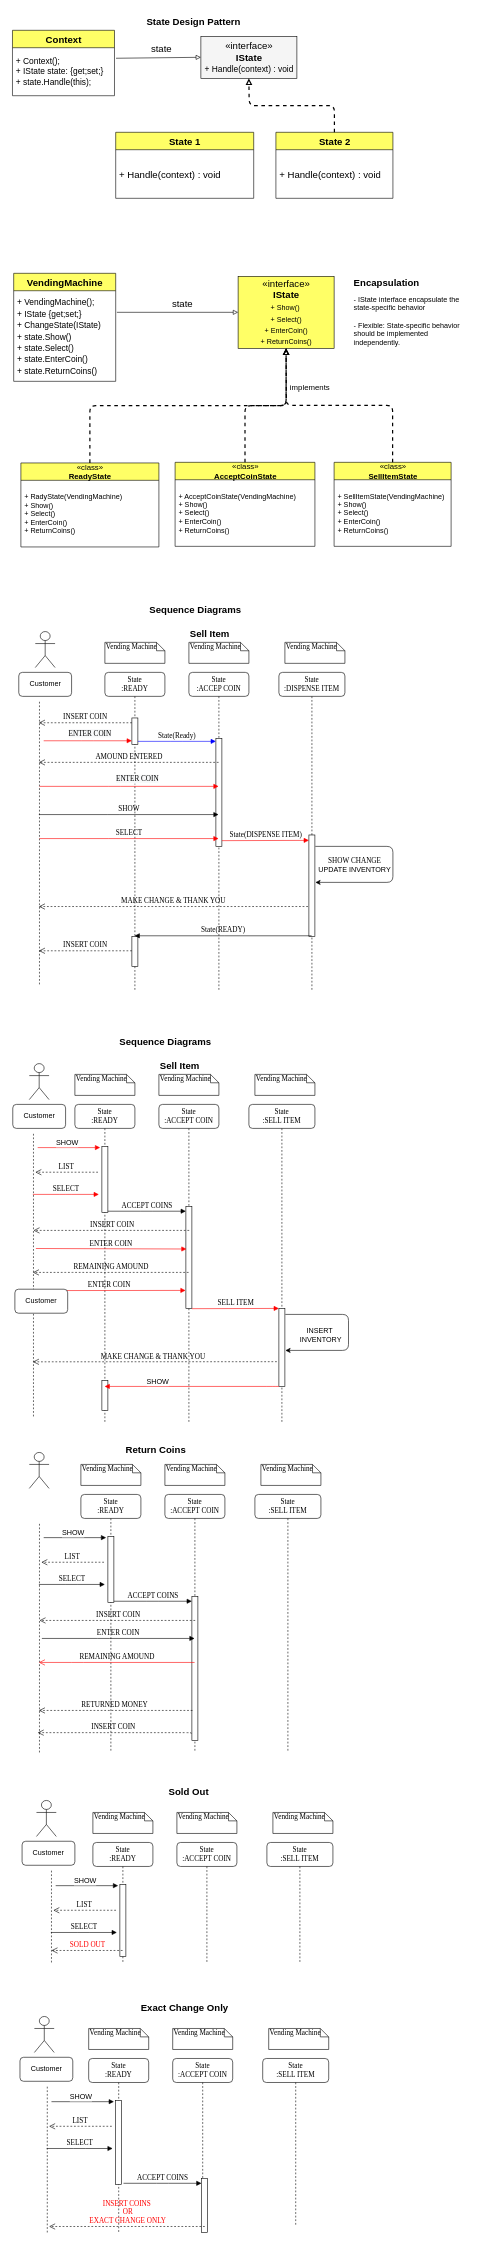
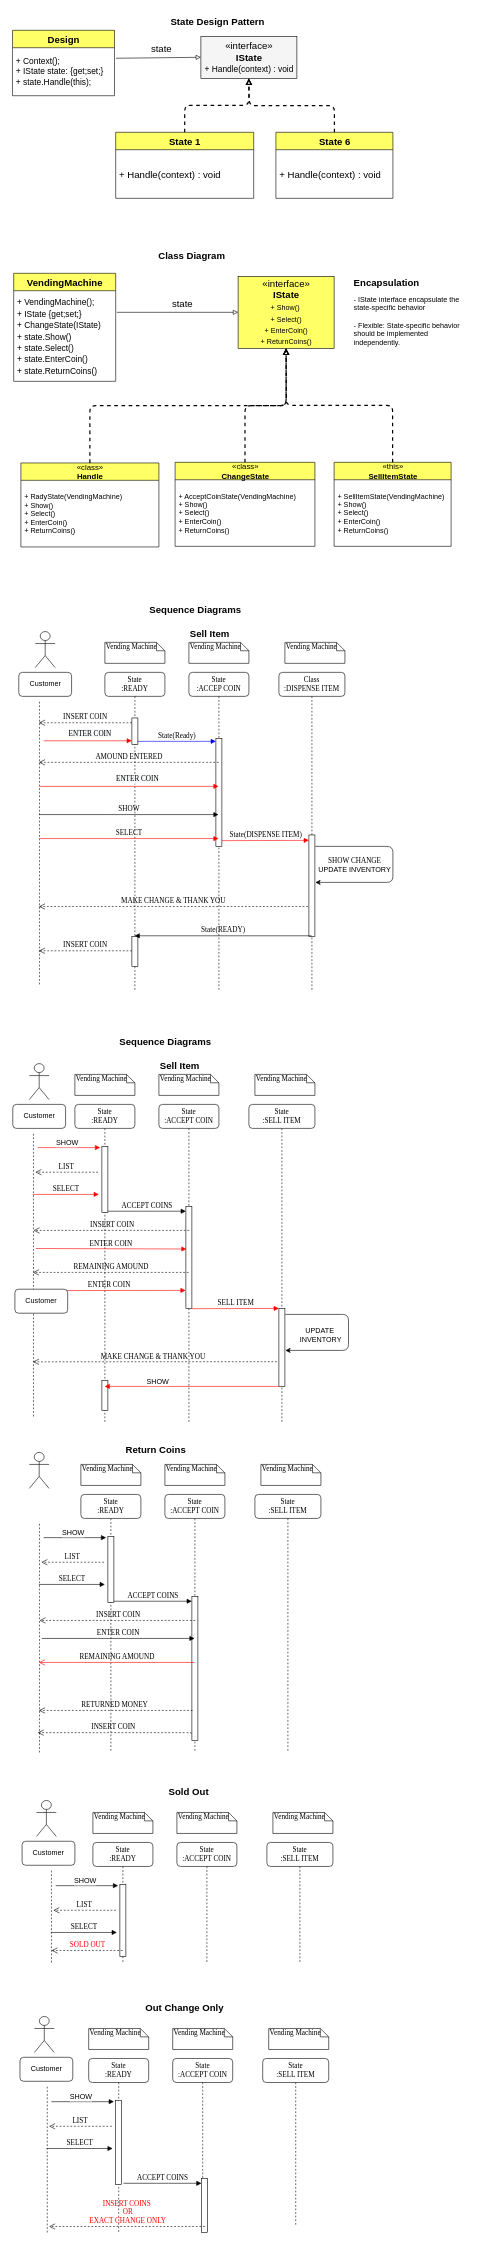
(194, 21) -> (218, 21)
(64, 39) -> (64, 39)
none -> (204, 105)
(335, 141) -> (335, 141)
none -> (192, 255)
(310, 387) -> none
(245, 471) -> (245, 471)
(393, 471) -> (393, 471)
(90, 472) -> (90, 472)
(312, 684) -> (312, 684)
(321, 1335) -> (321, 1335)
(185, 2007) -> (185, 2007)
